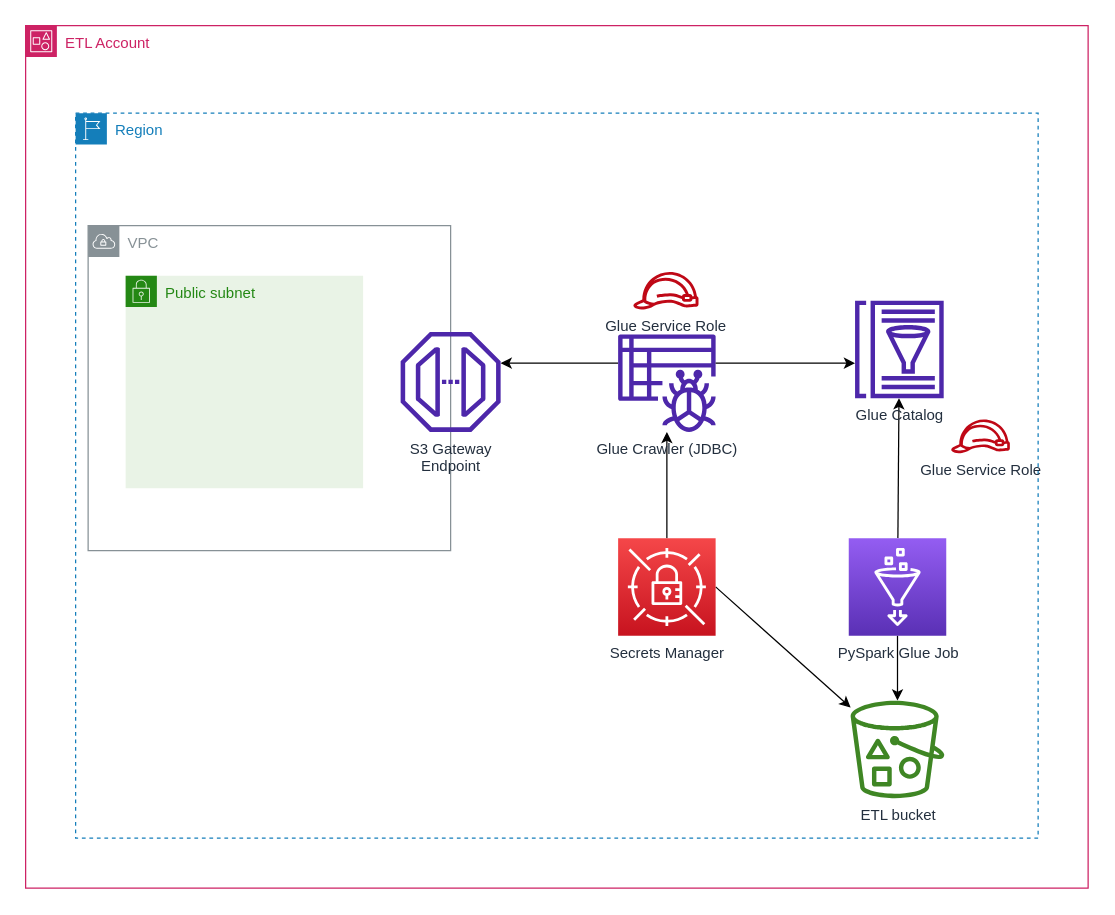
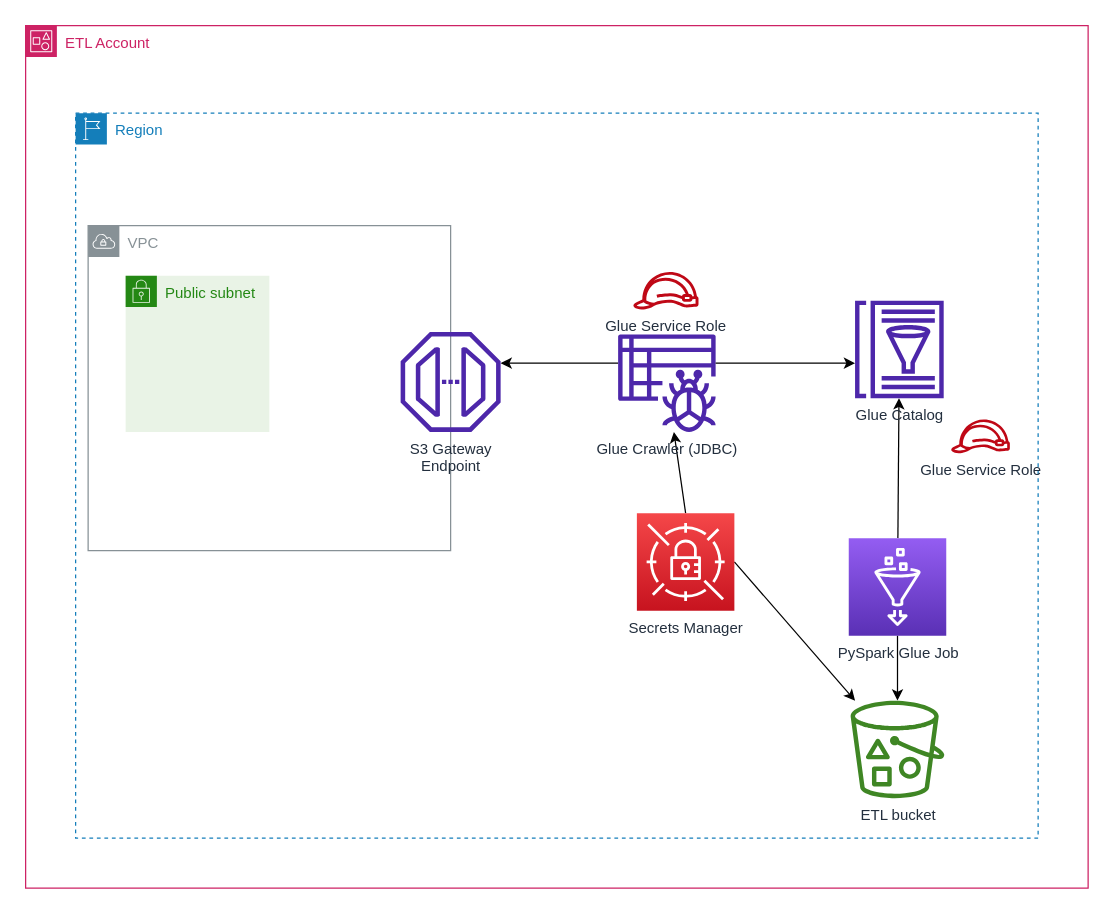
(244, 382) -> (198, 354)
(667, 587) -> (686, 562)
